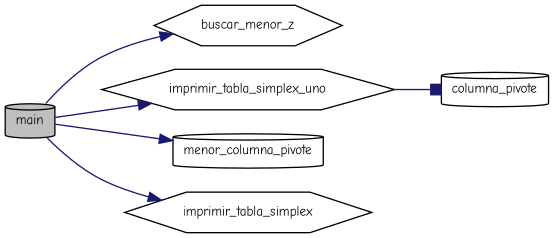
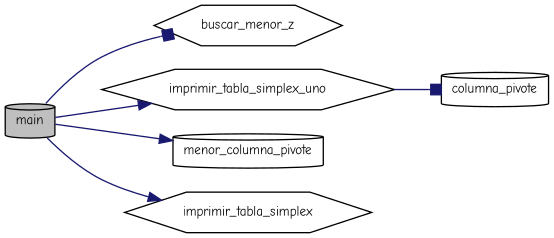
(97, 60) -> (97, 60)
